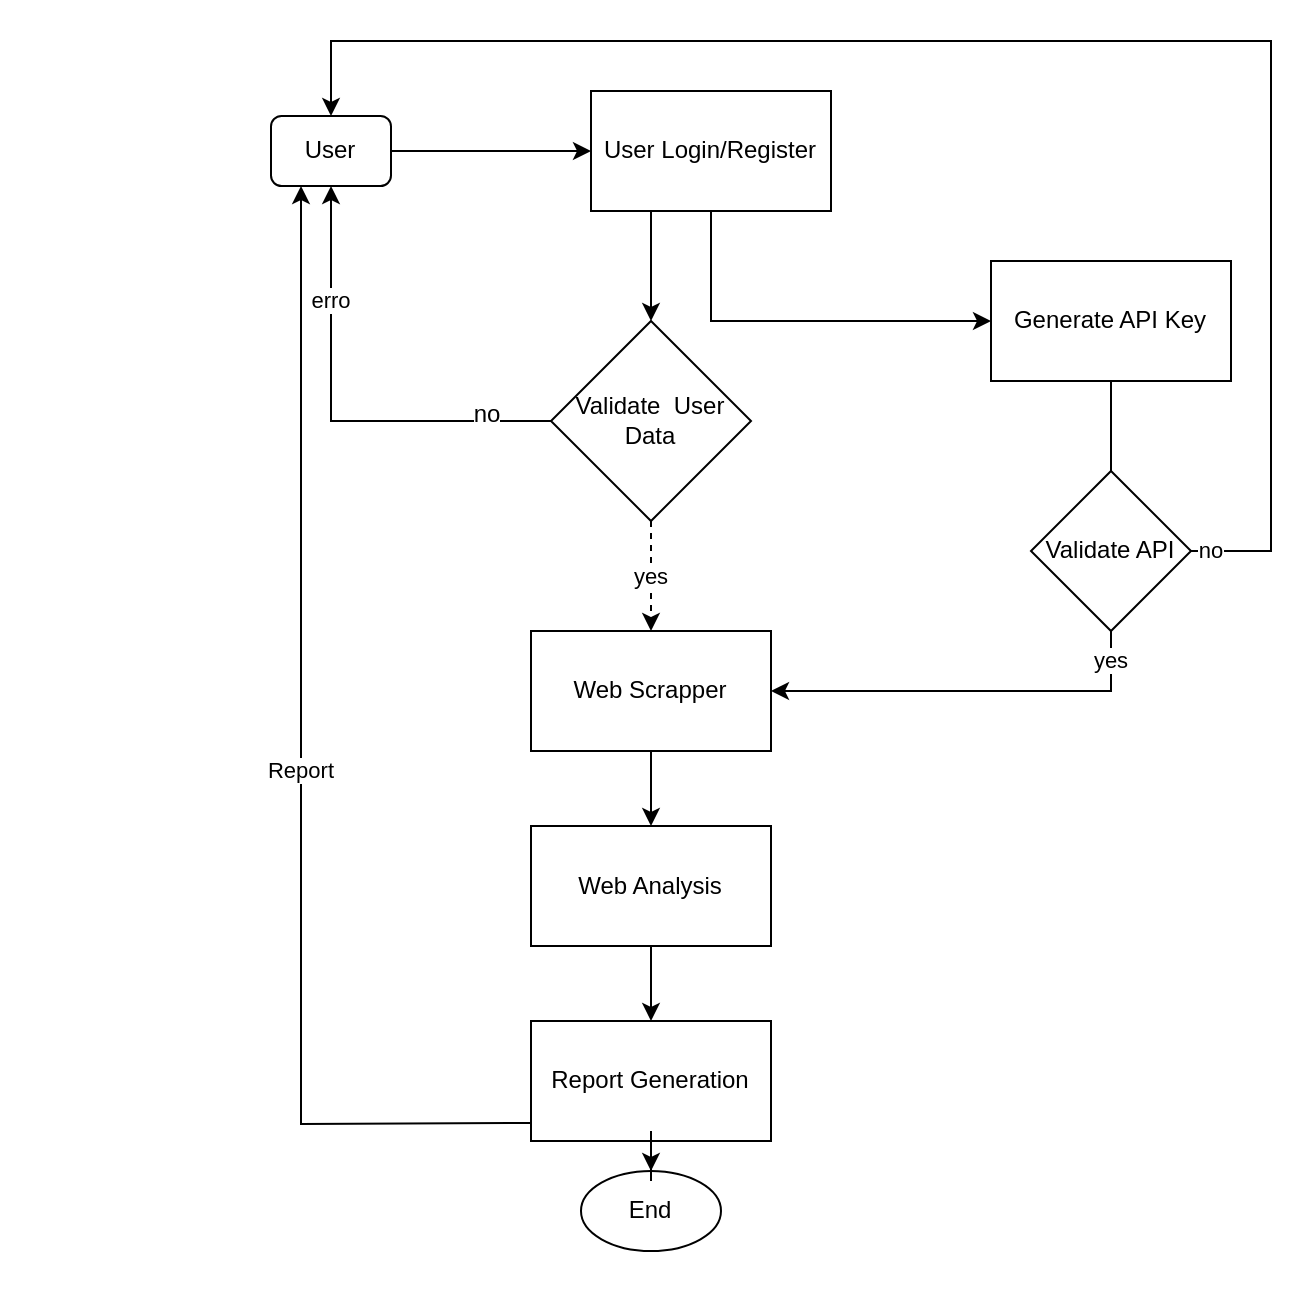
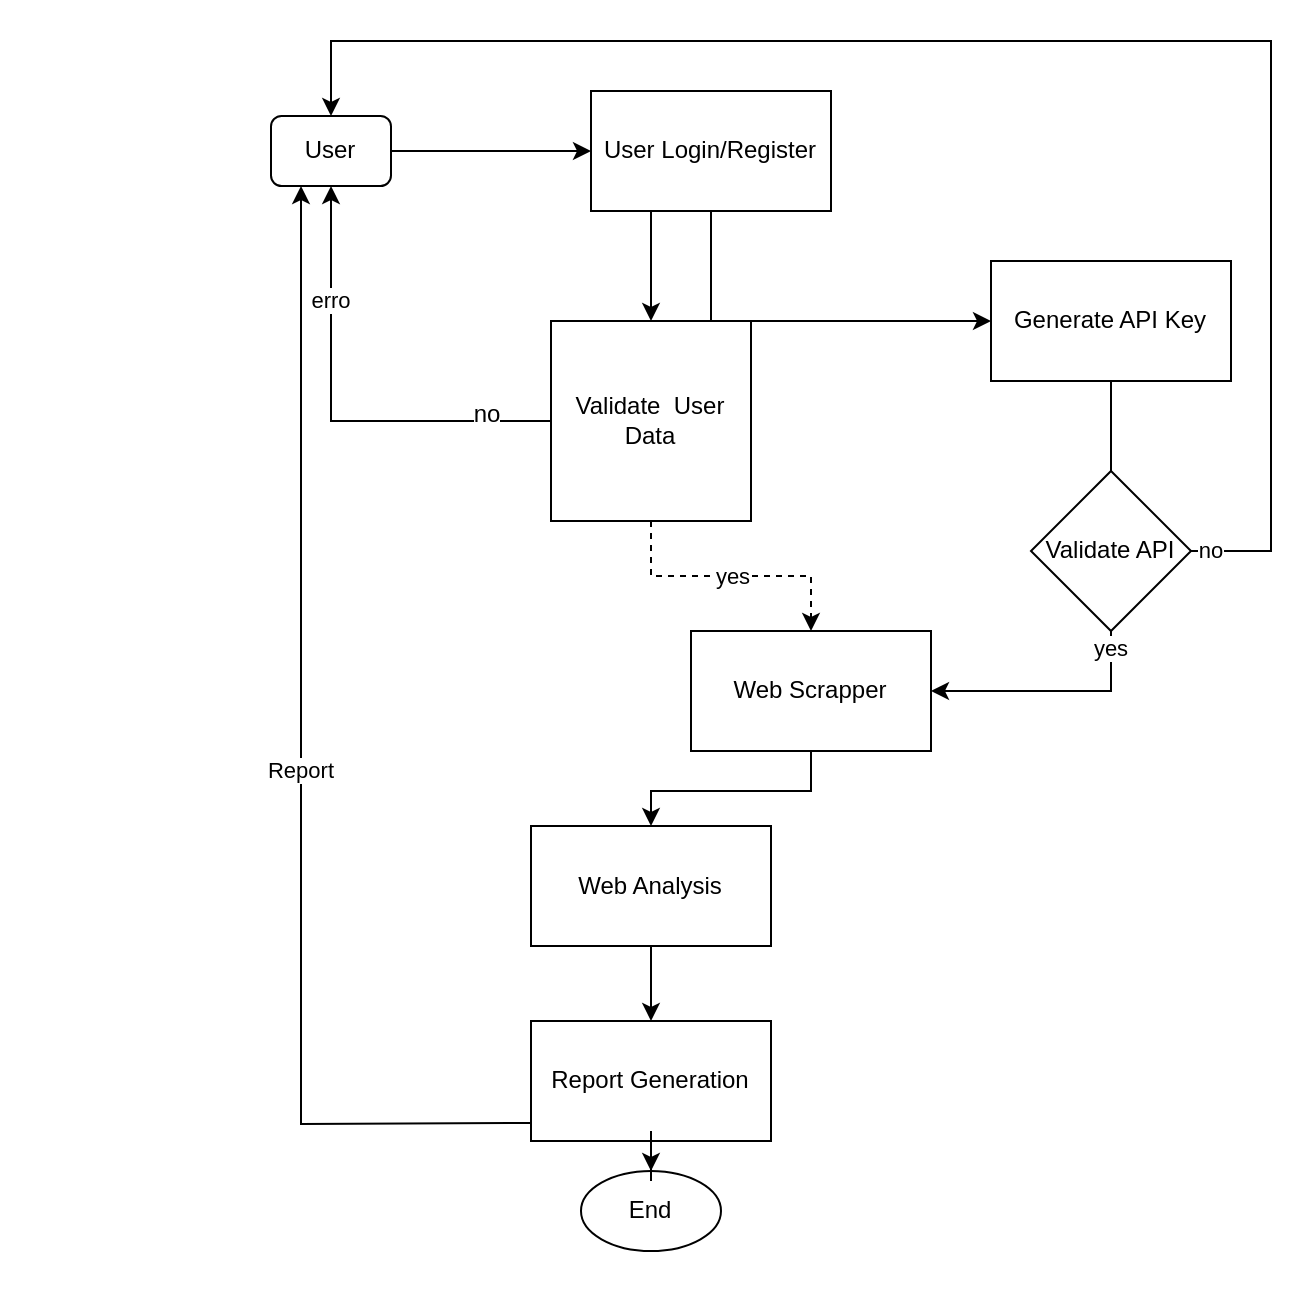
(651, 421) -> (651, 421)
(651, 691) -> (811, 691)
